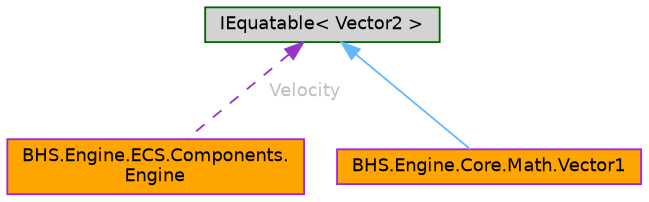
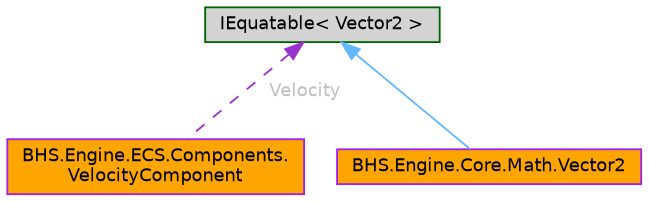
(156, 167) -> (156, 167)
(489, 167) -> (489, 167)
